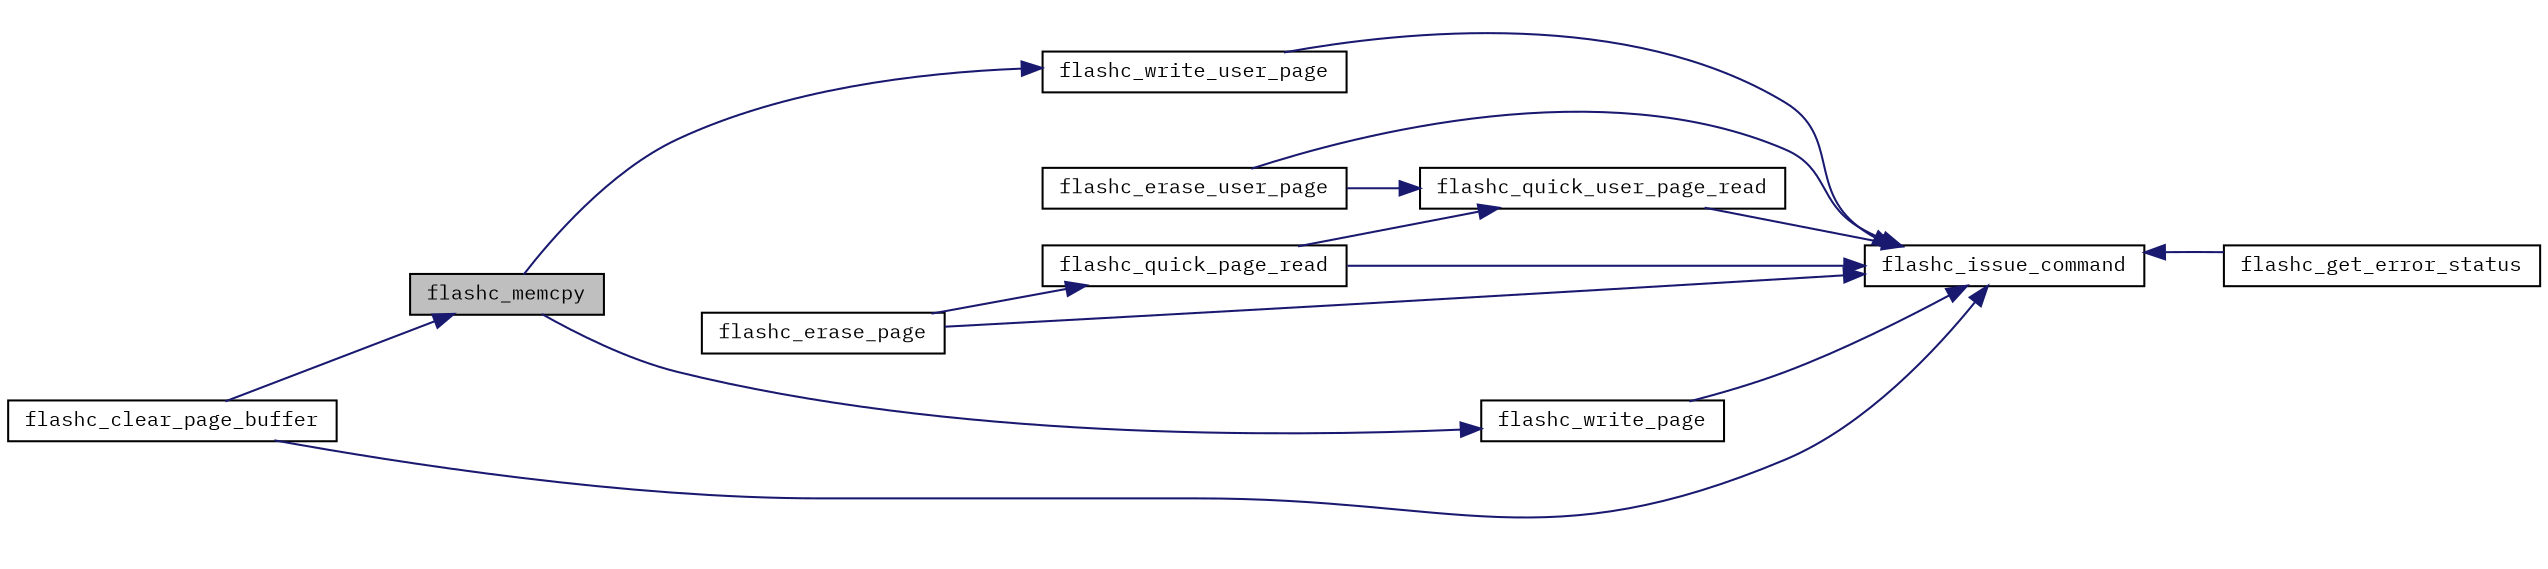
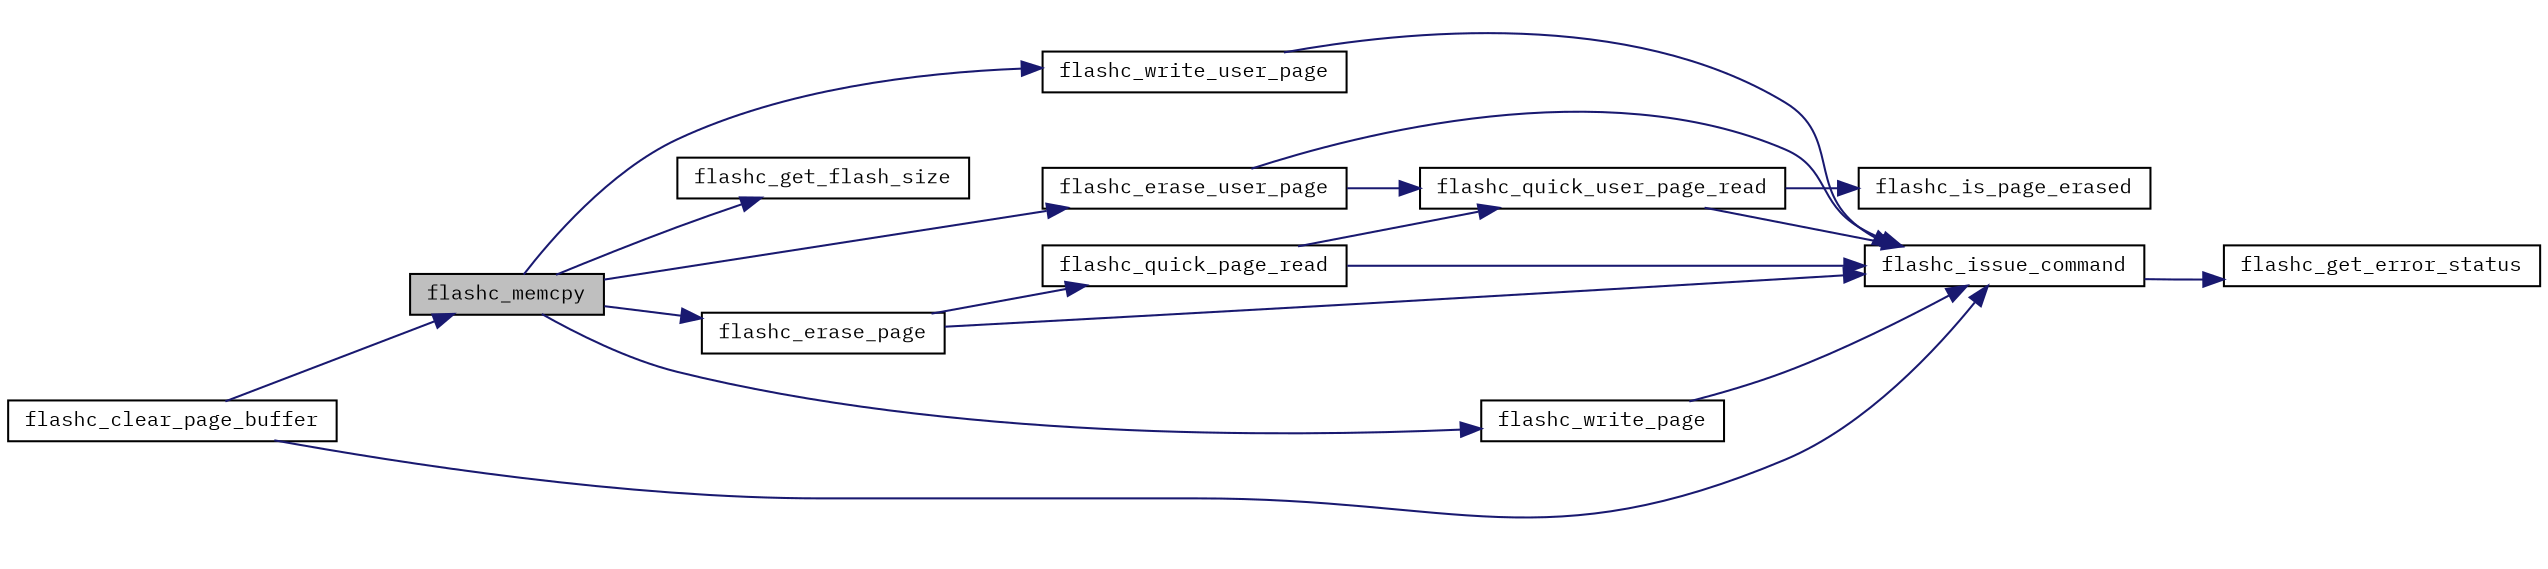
none -> (823, 178)
none -> (2005, 188)
none -> (825, 245)
(2195, 252) -> (2174, 279)
none -> (643, 311)
